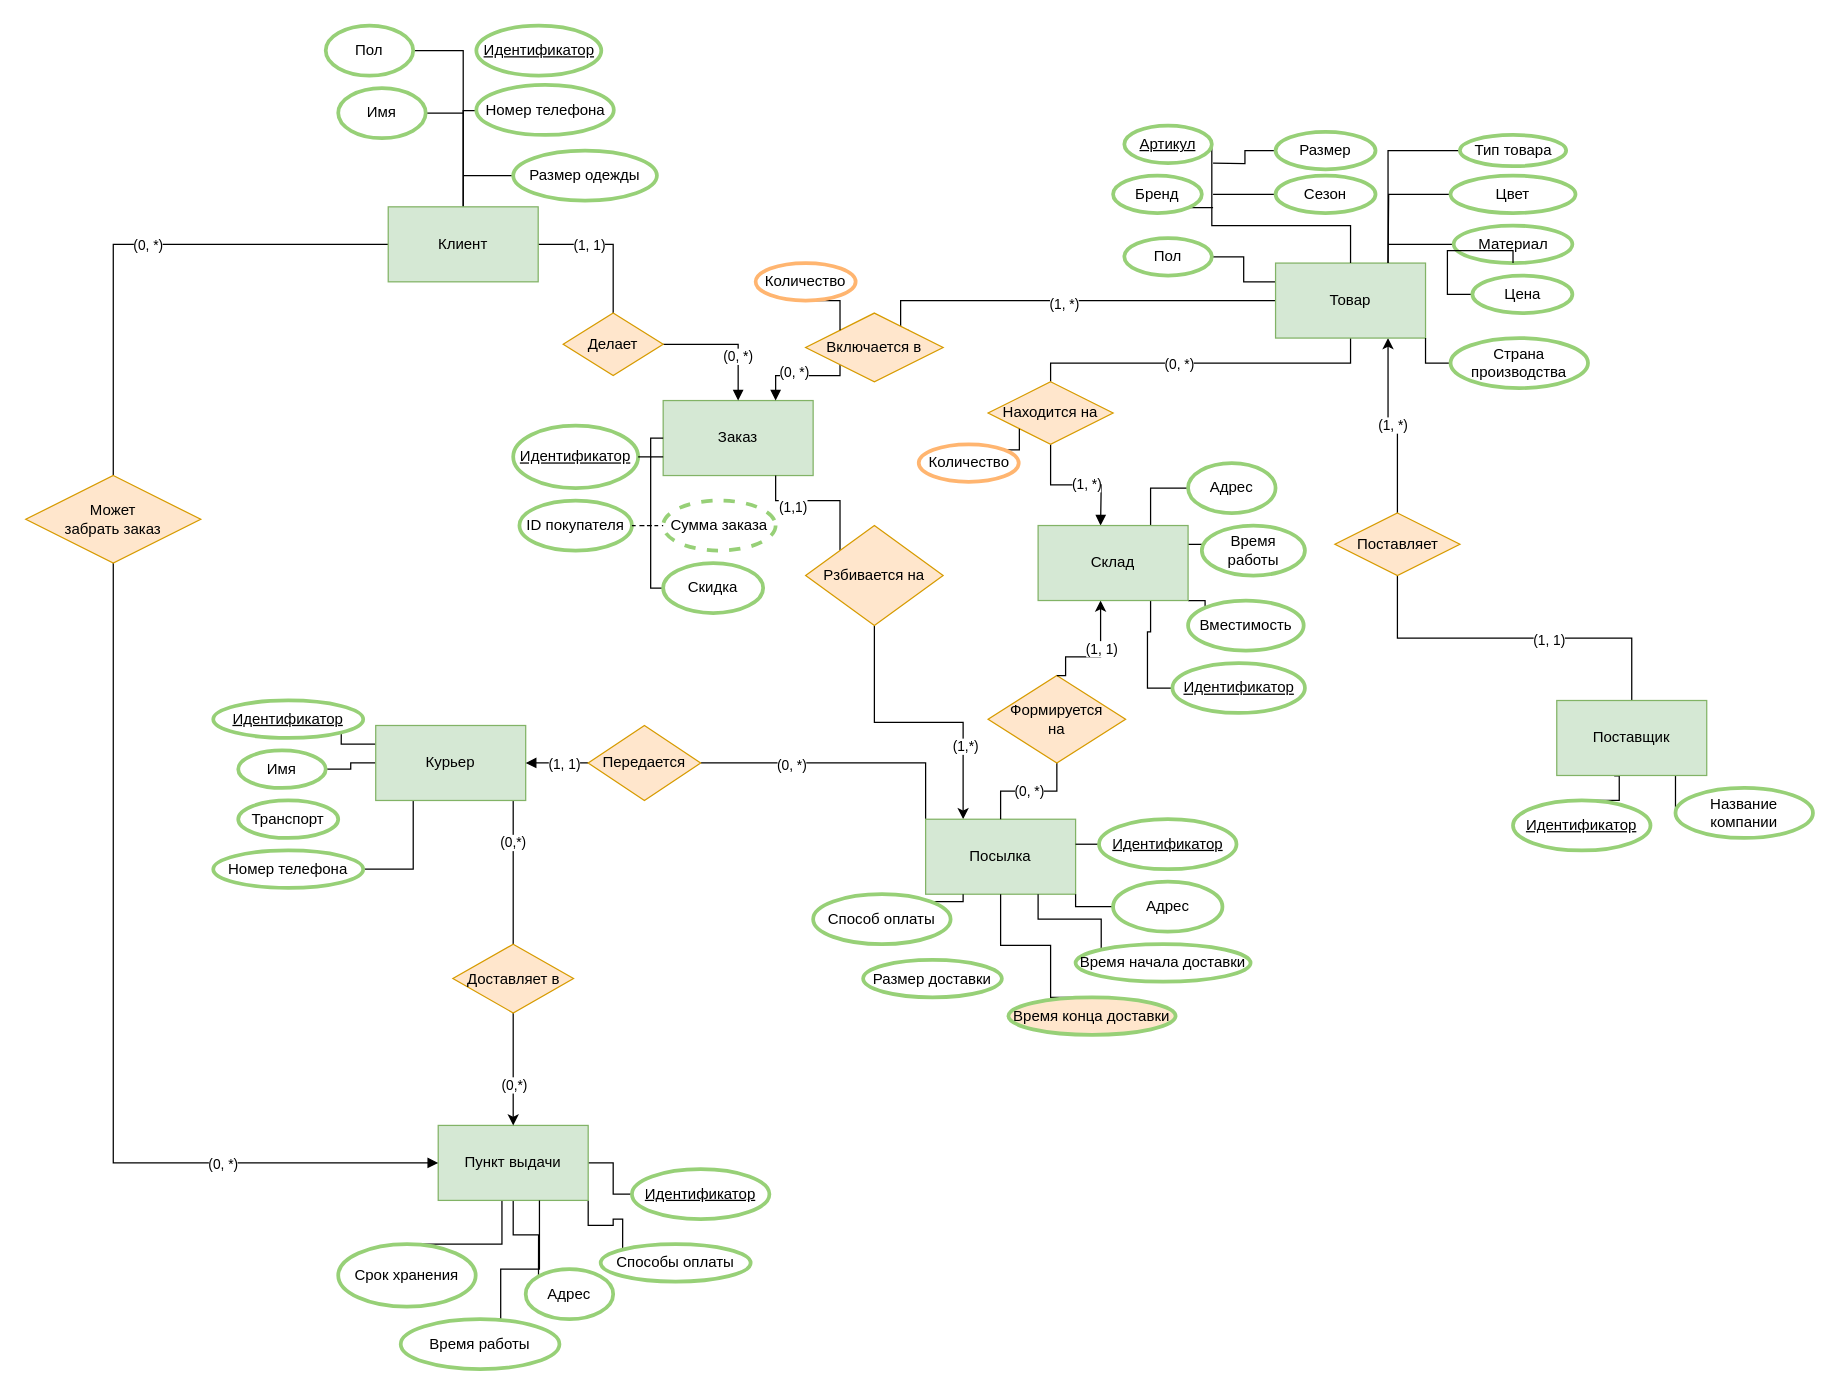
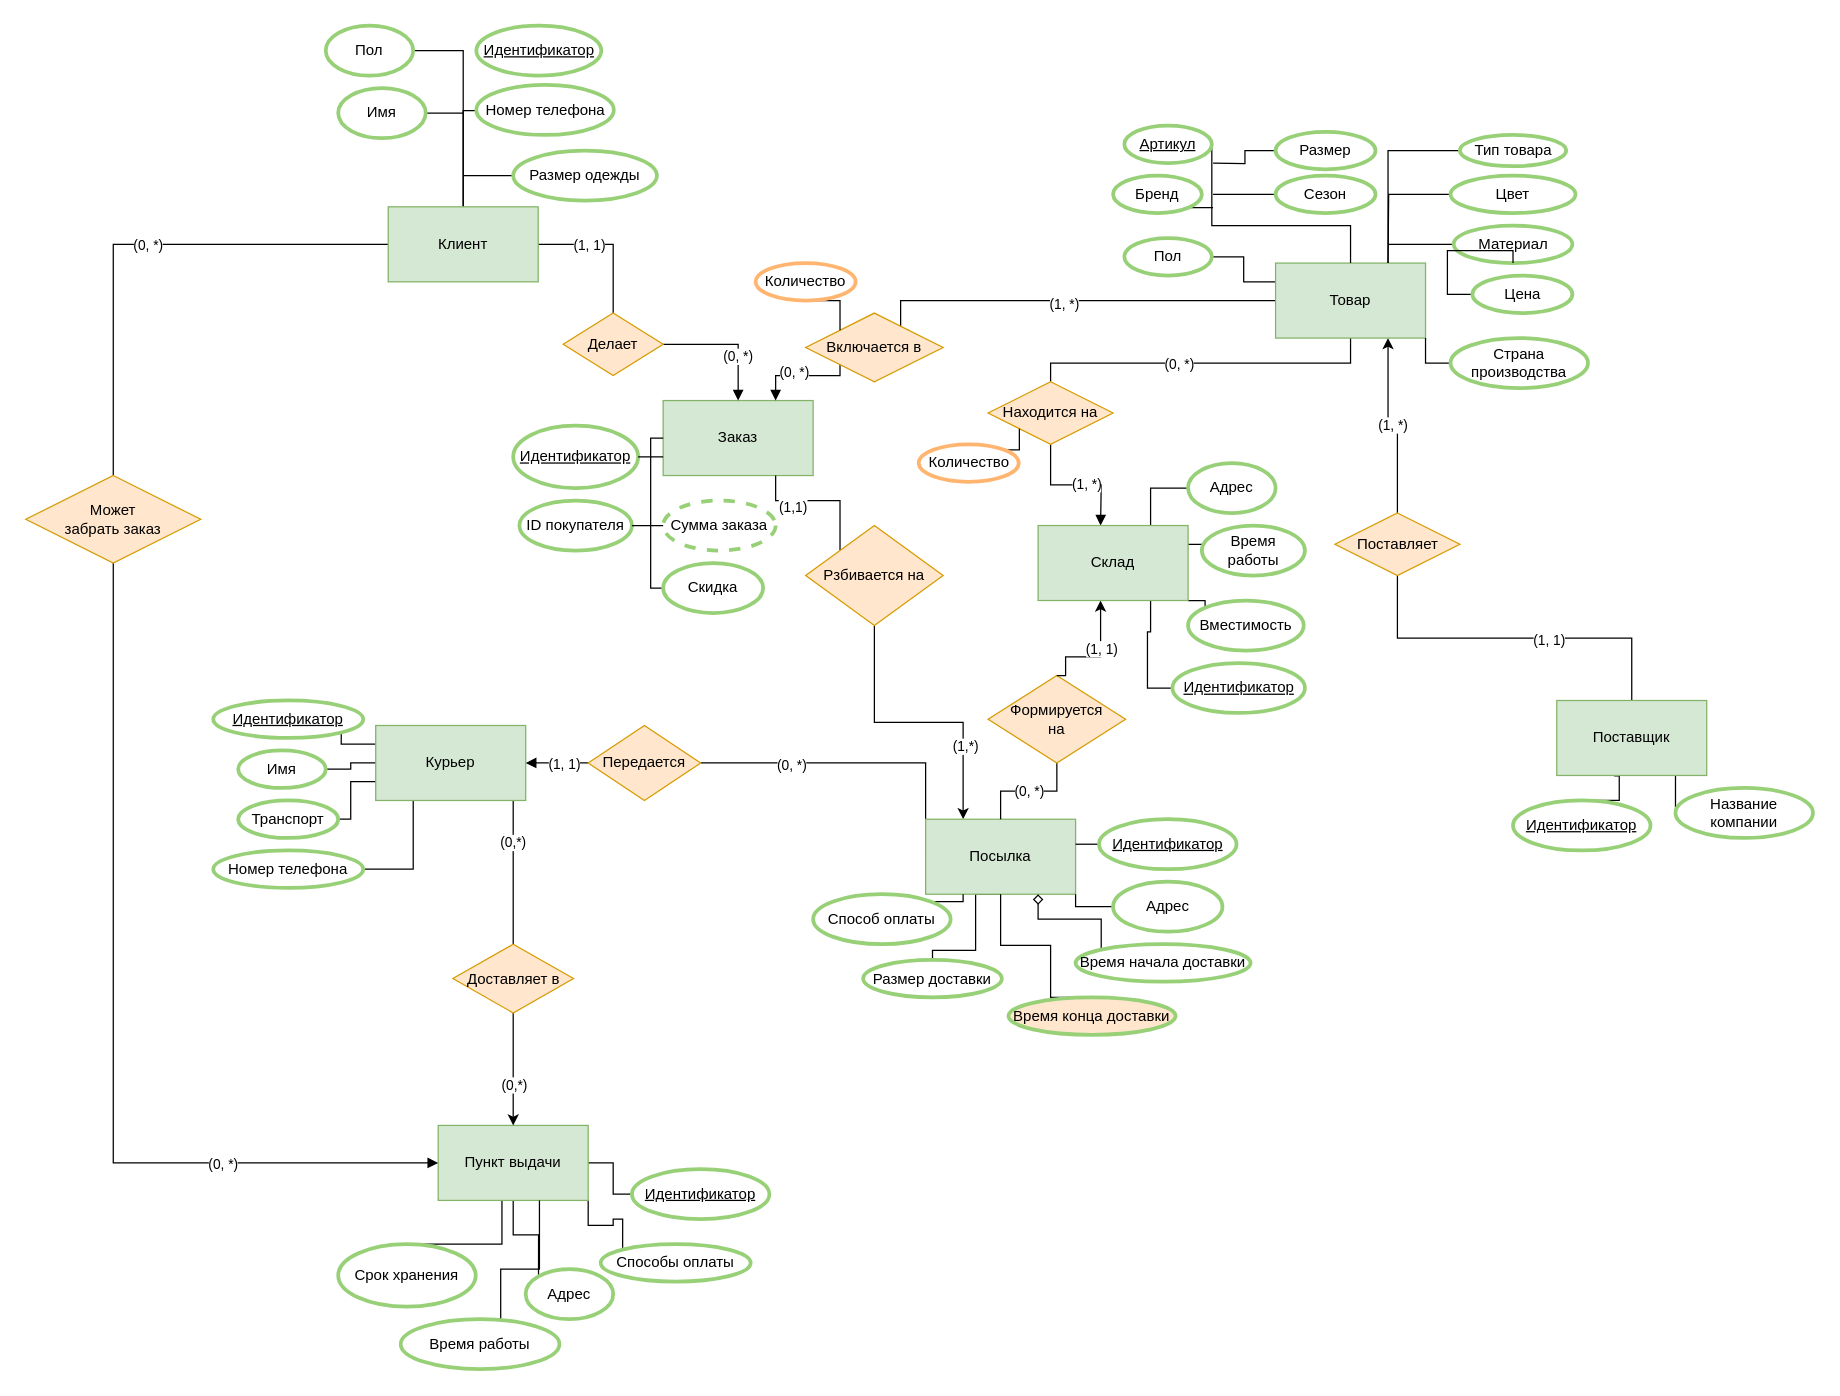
(646, 526) -> (646, 526)
none -> (351, 794)
(1038, 899) -> (1038, 904)
none -> (976, 948)
